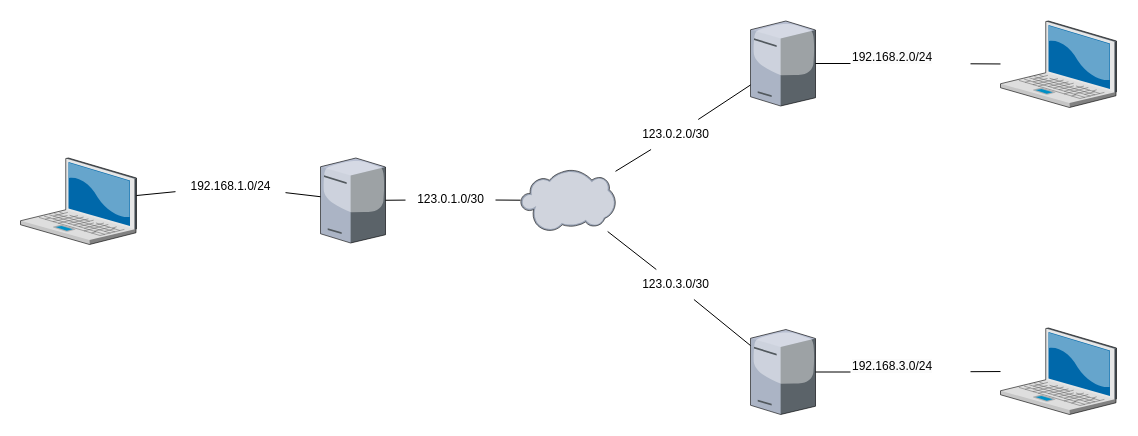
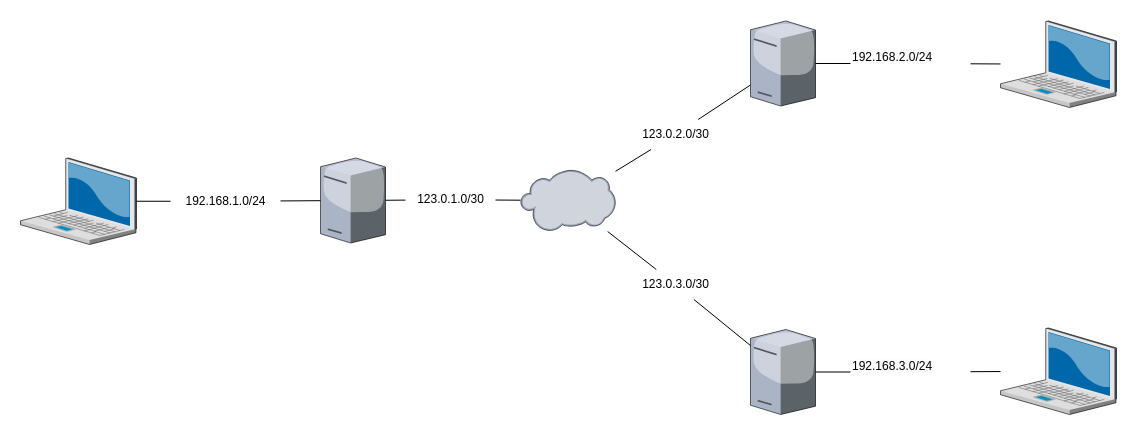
(231, 186) -> (226, 201)
